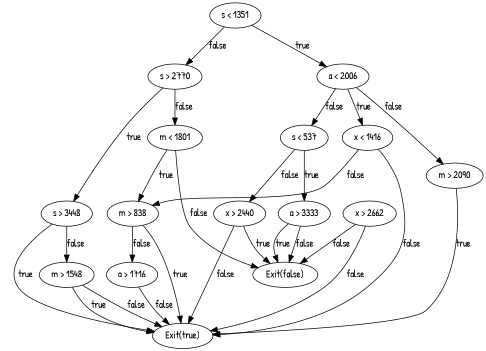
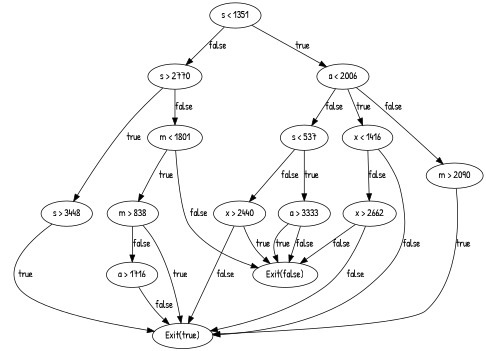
(267, 197) -> (368, 172)
(67, 275) -> none
